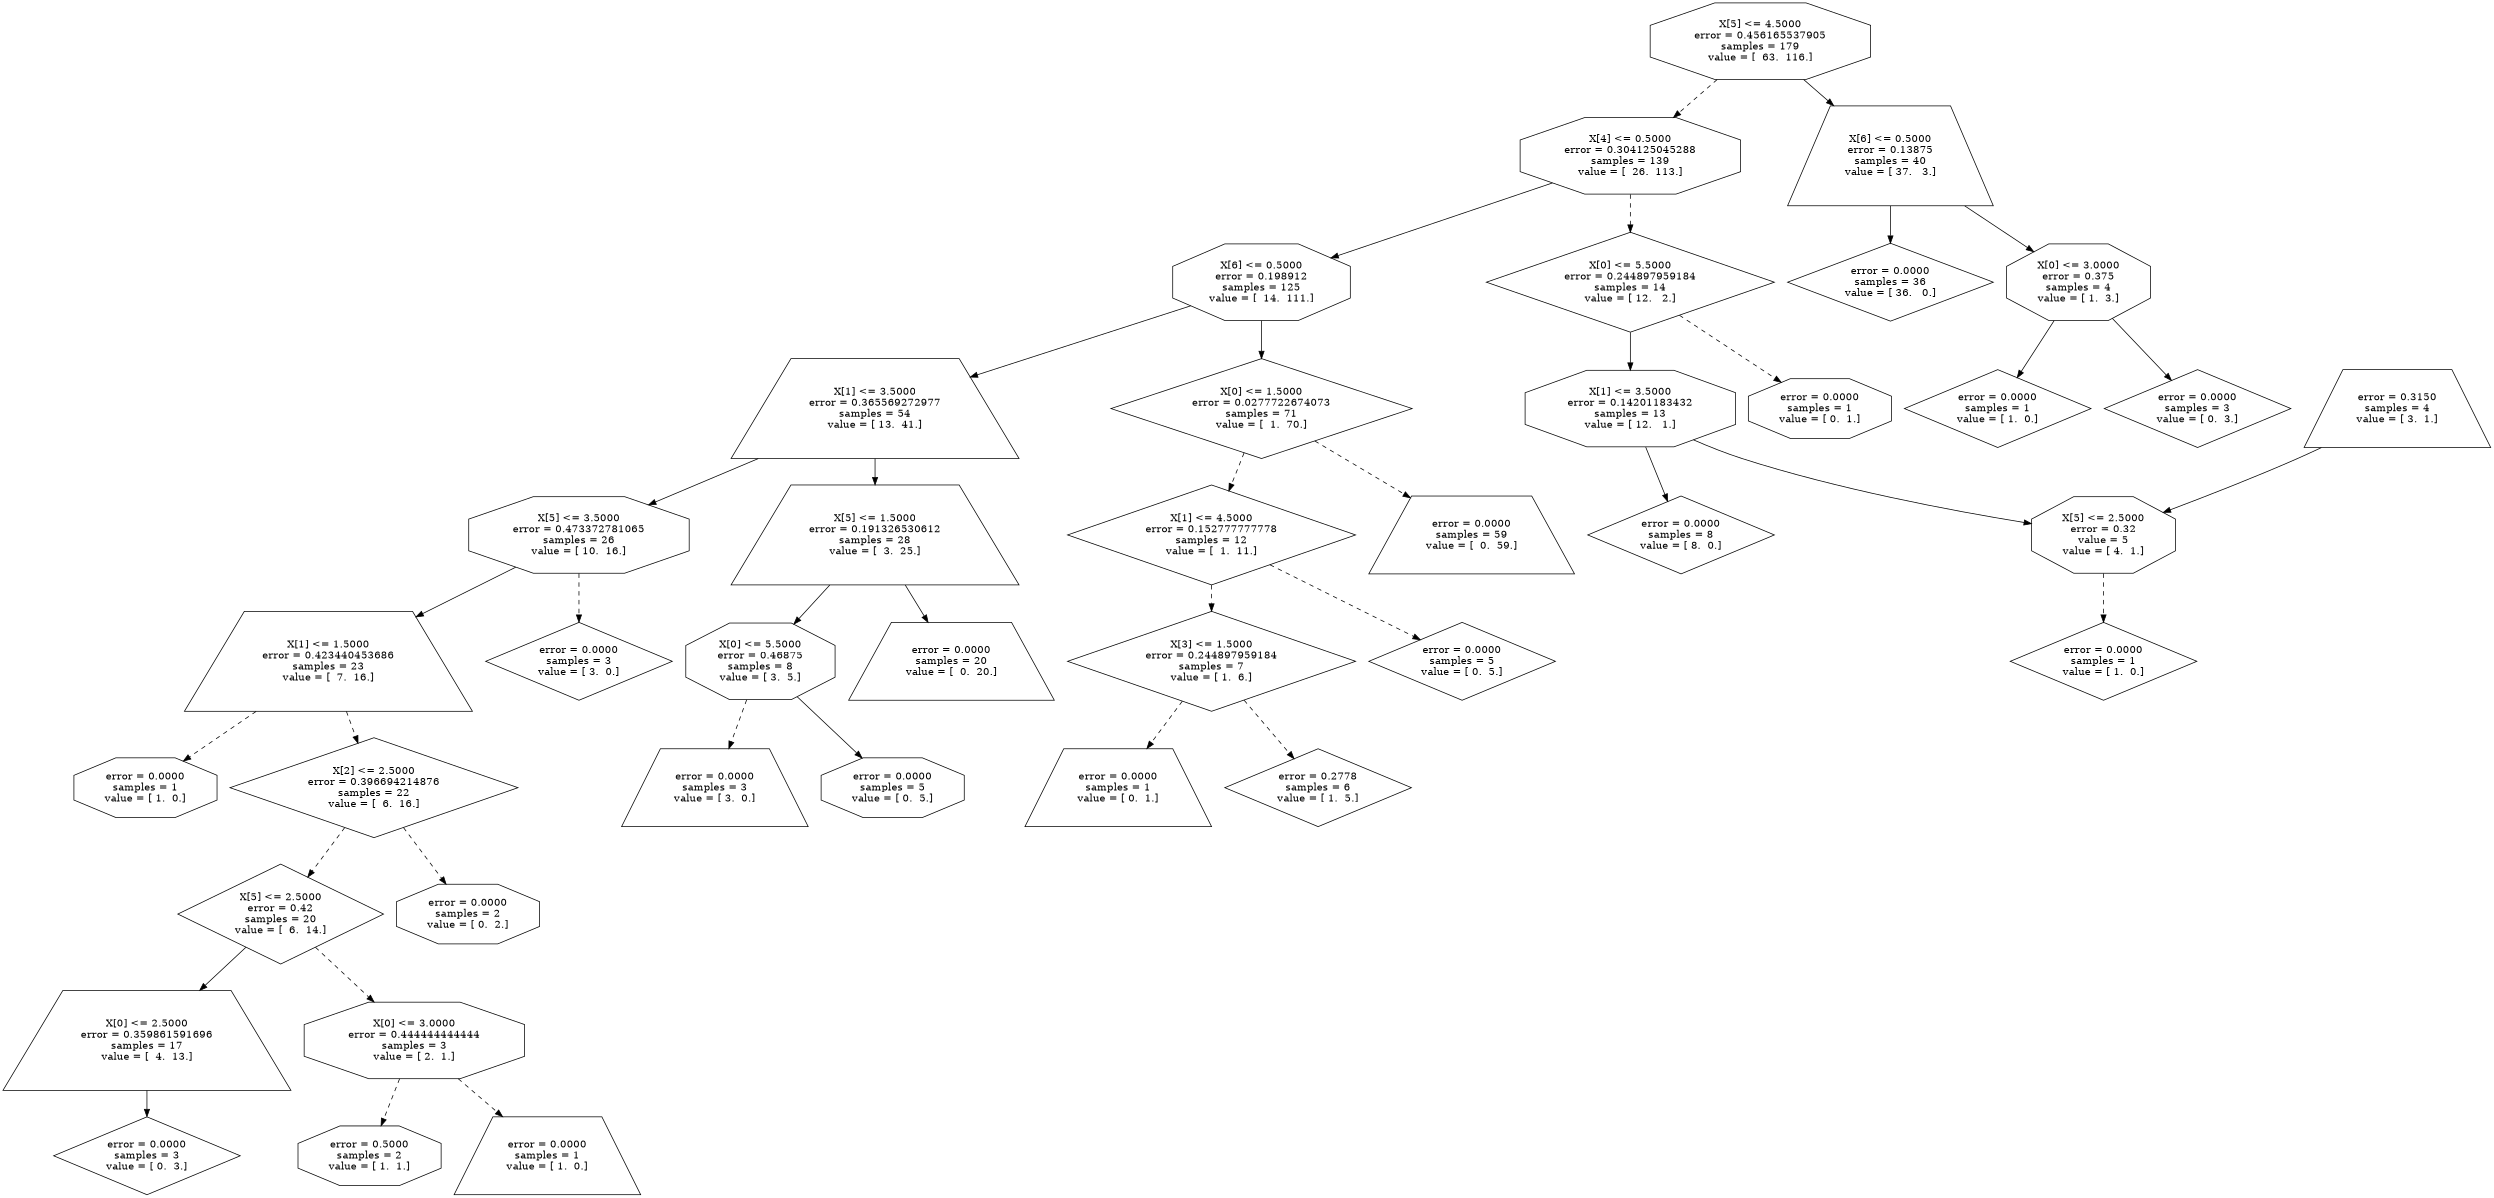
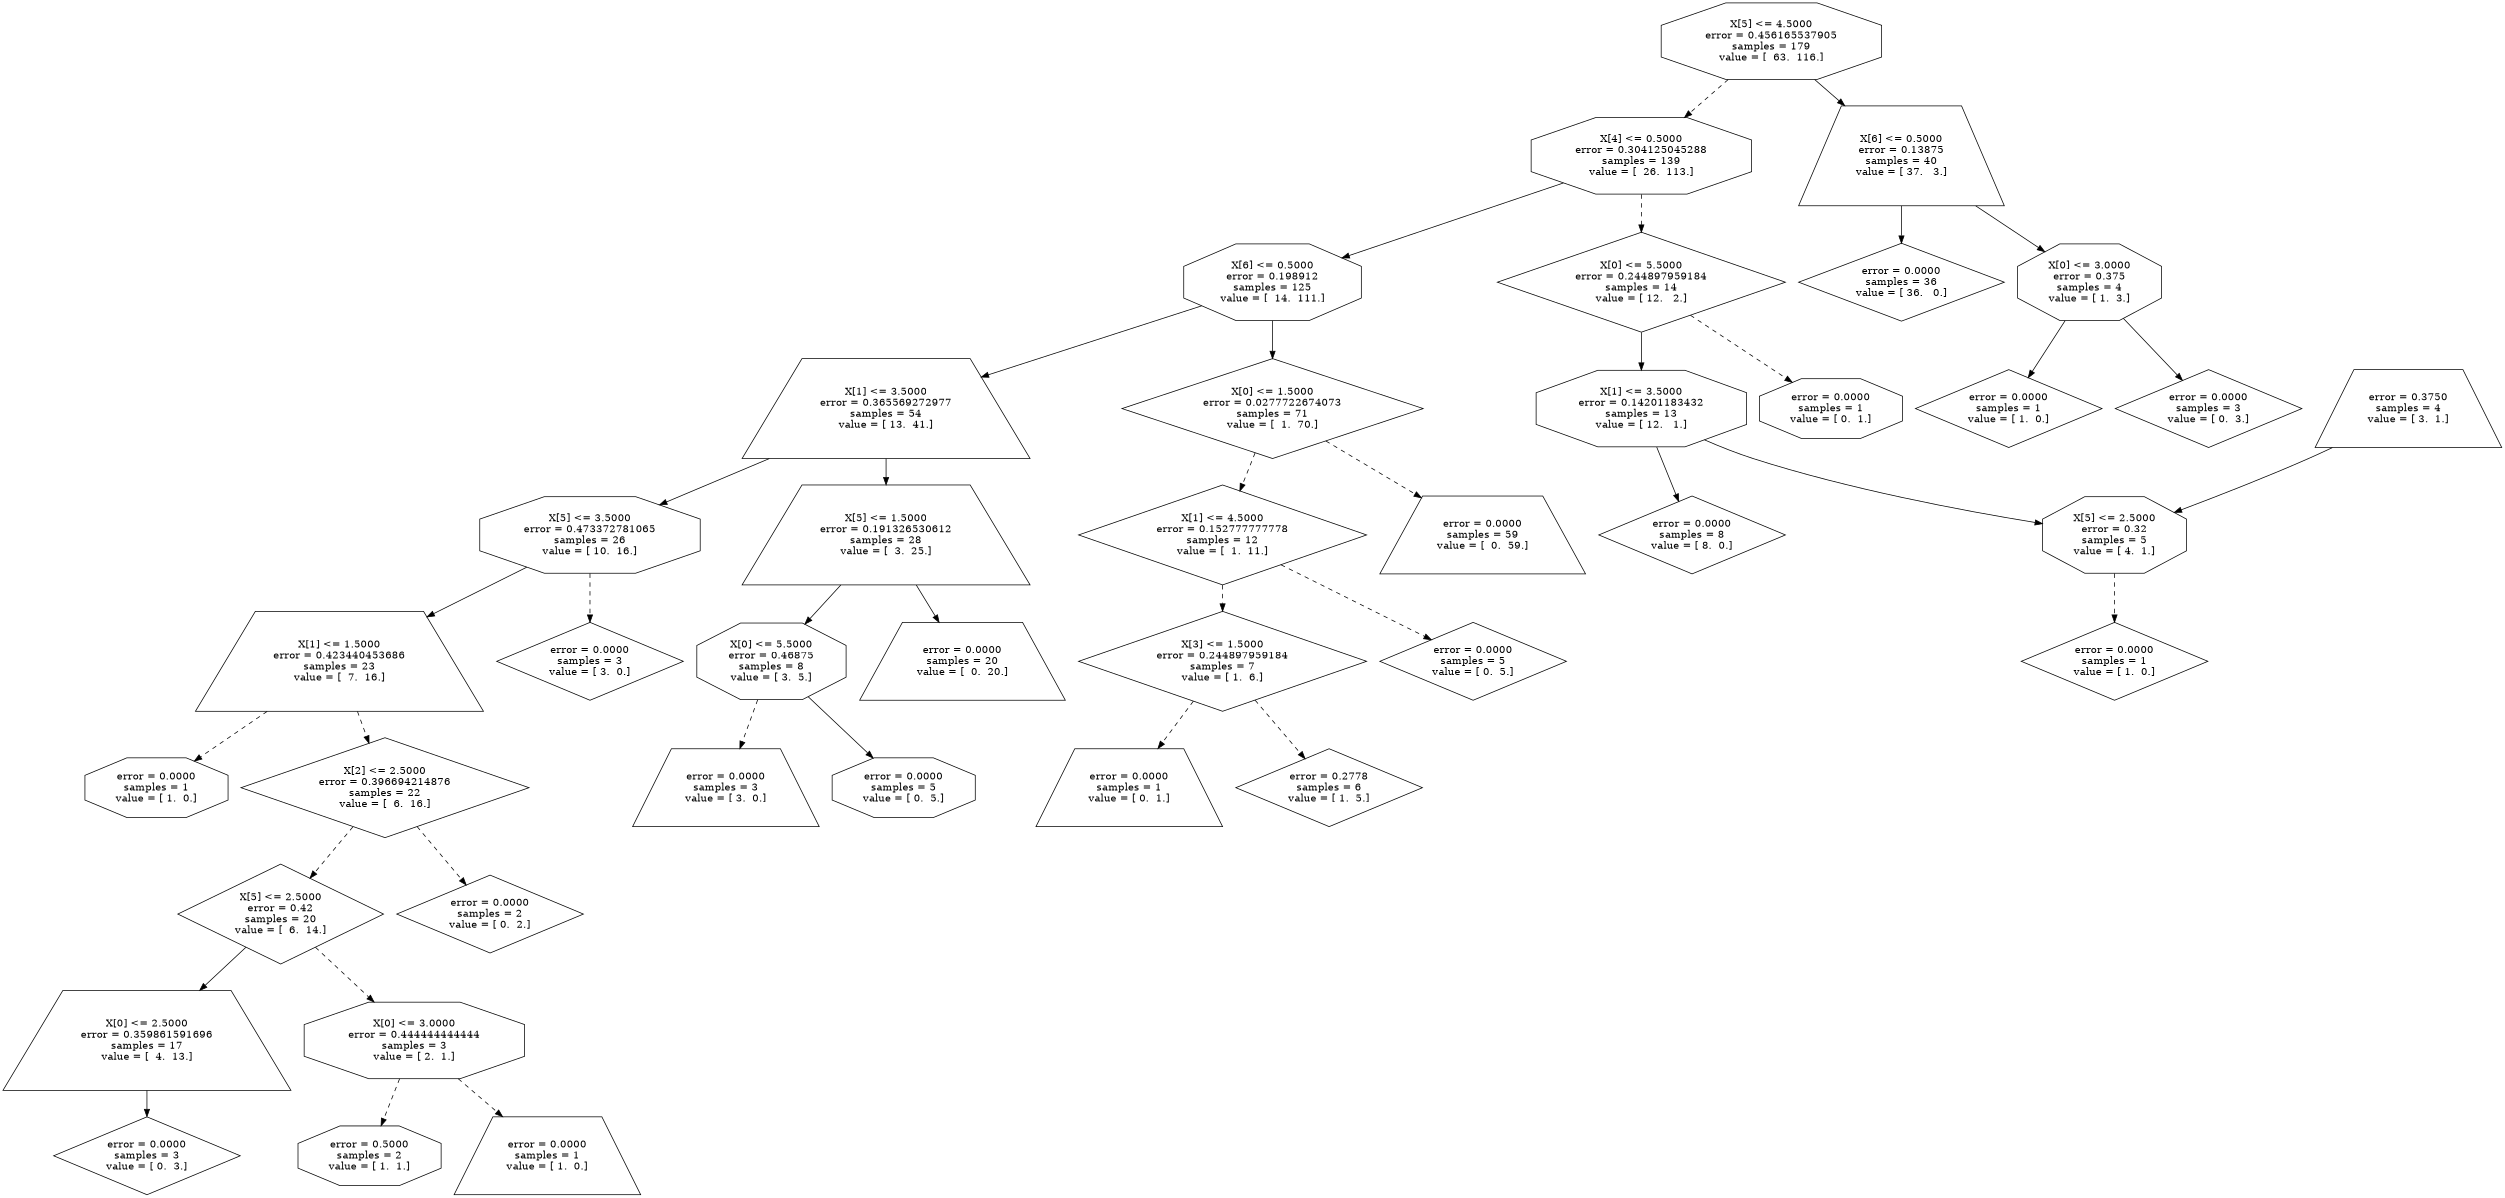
(2397, 409) -> (2408, 409)
(2104, 535) -> (2115, 535)
(468, 914) -> (490, 914)
